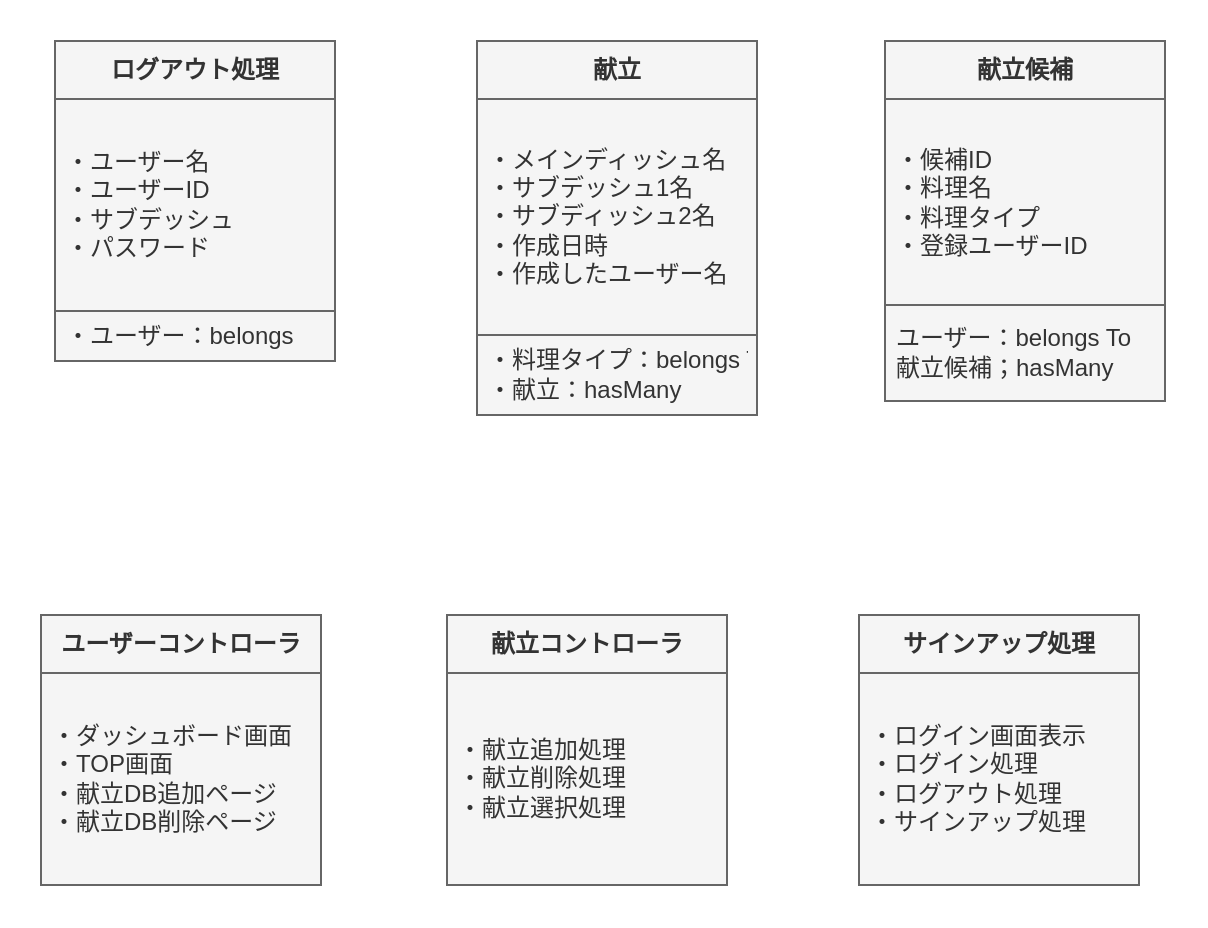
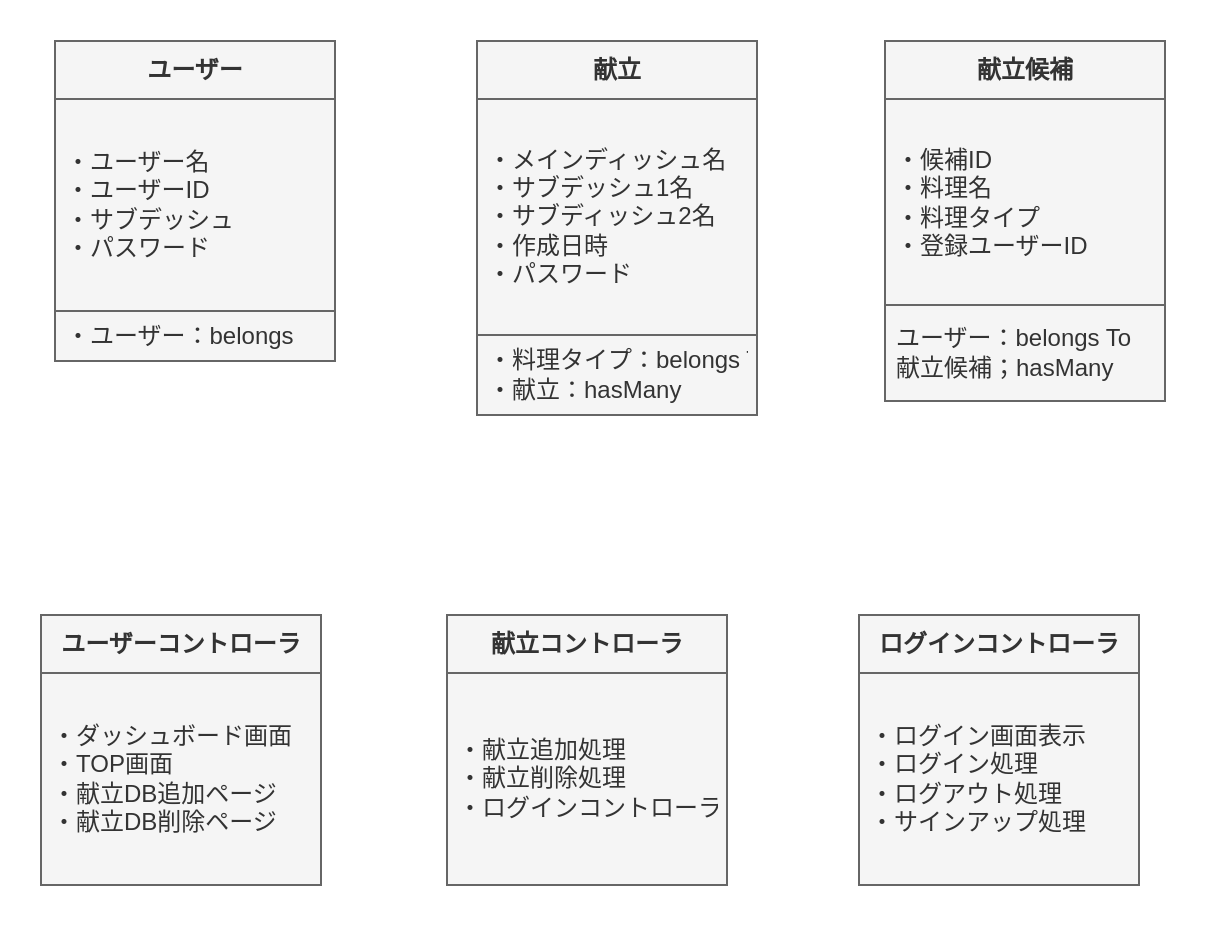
(196, 71) -> (196, 71)
(609, 217) -> (609, 217)
(1000, 645) -> (1000, 645)
(543, 779) -> (591, 779)
